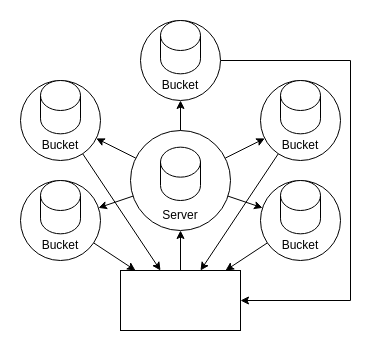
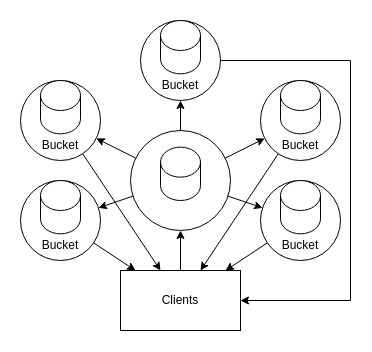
(181, 216) -> none
none -> (181, 301)
